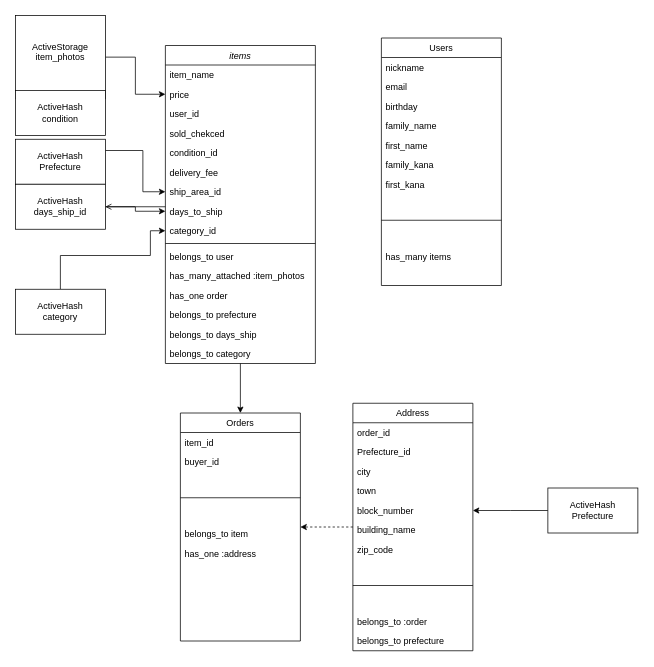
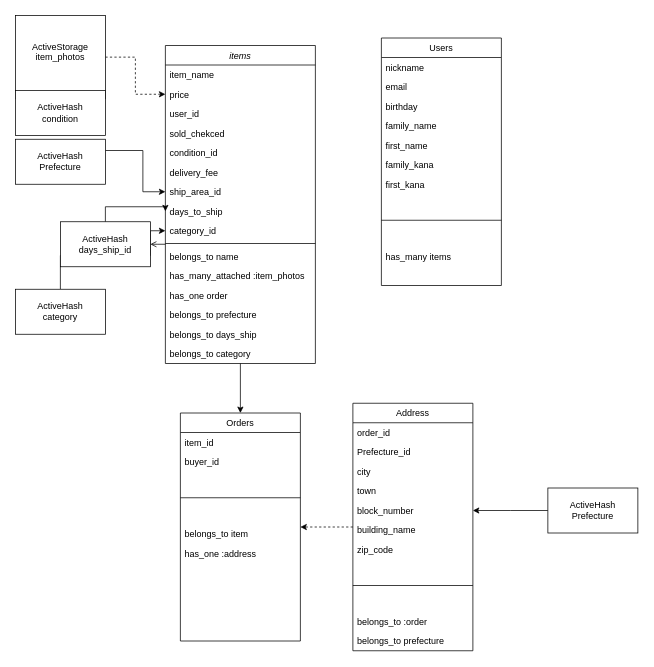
(135, 72) -> (135, 72)
(60, 207) -> (105, 244)
(205, 257) -> (205, 257)
